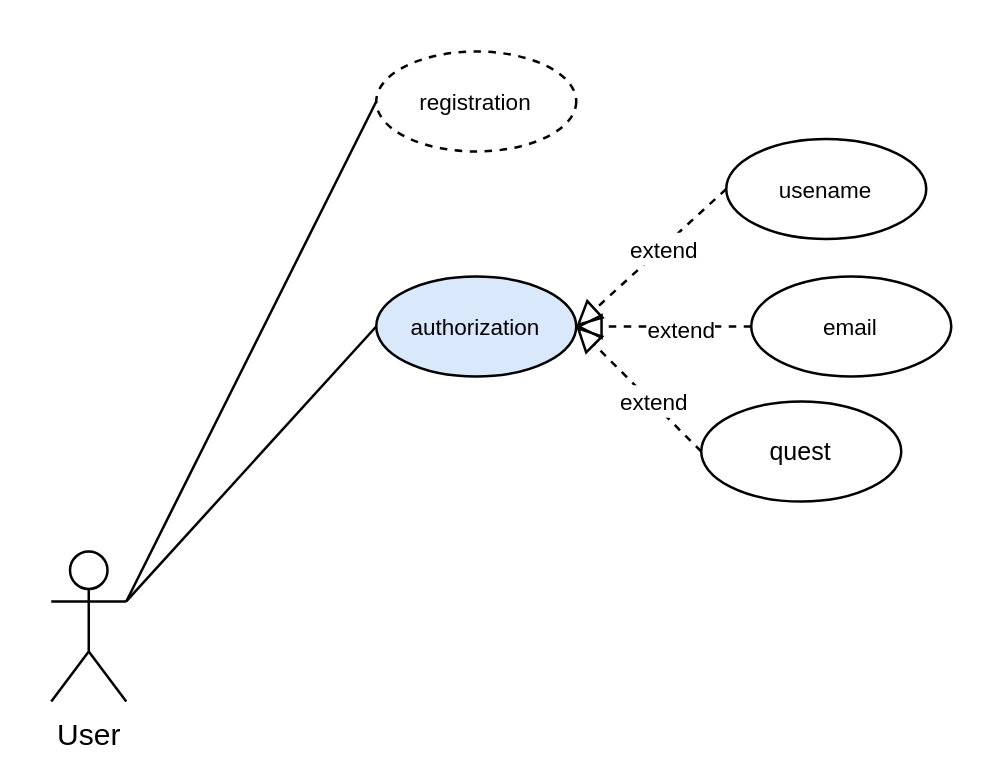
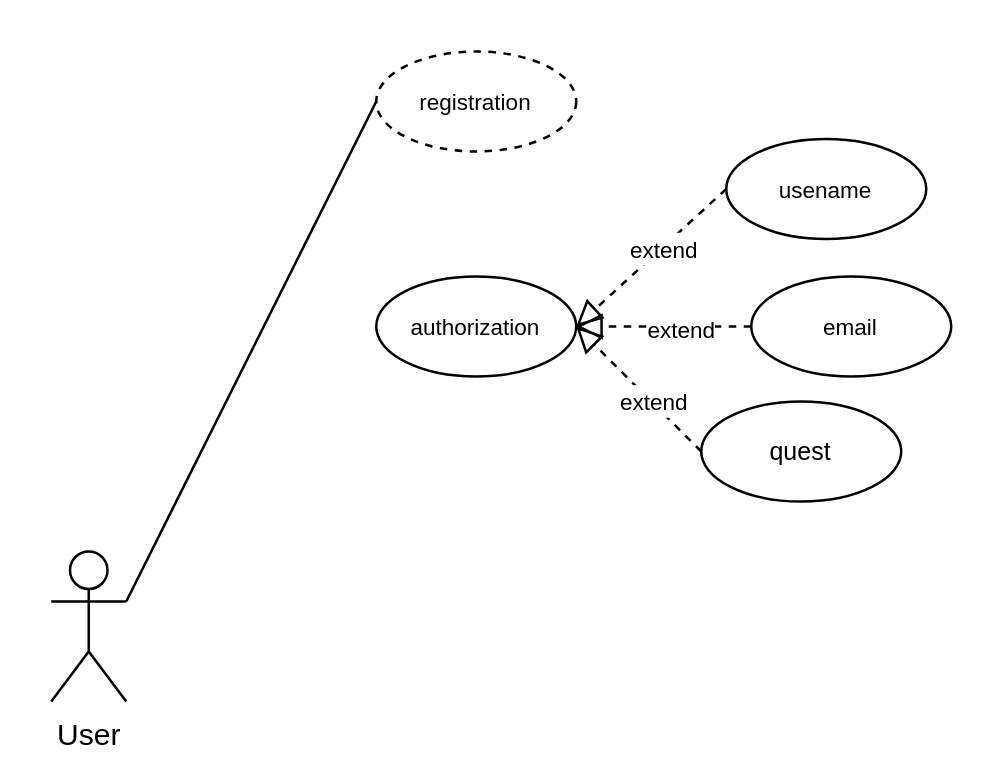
(476, 326) -> (476, 326)
(256, 459) -> none
